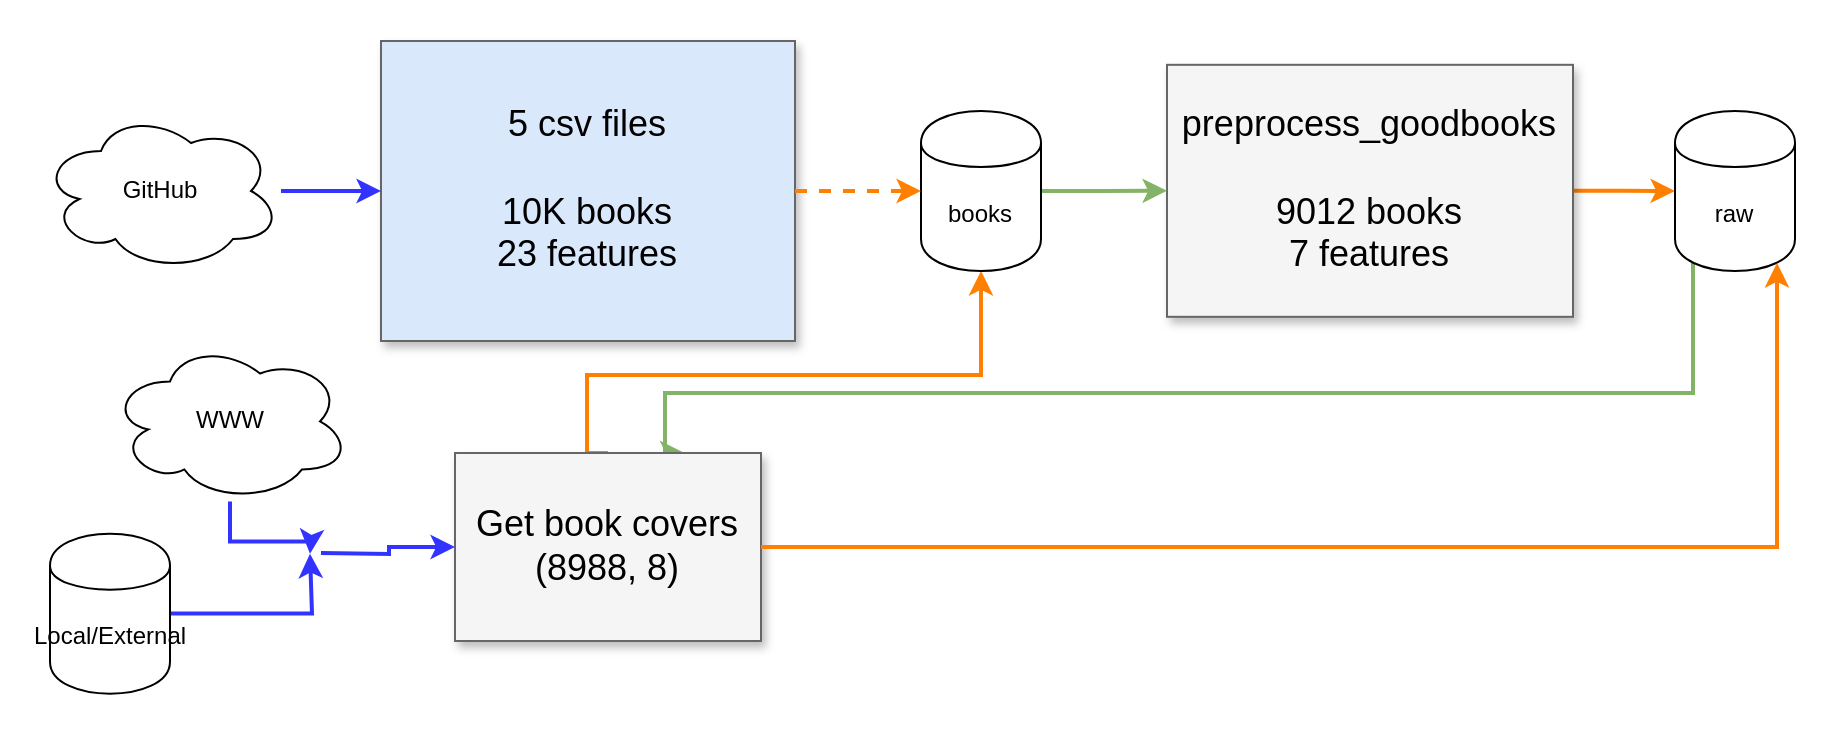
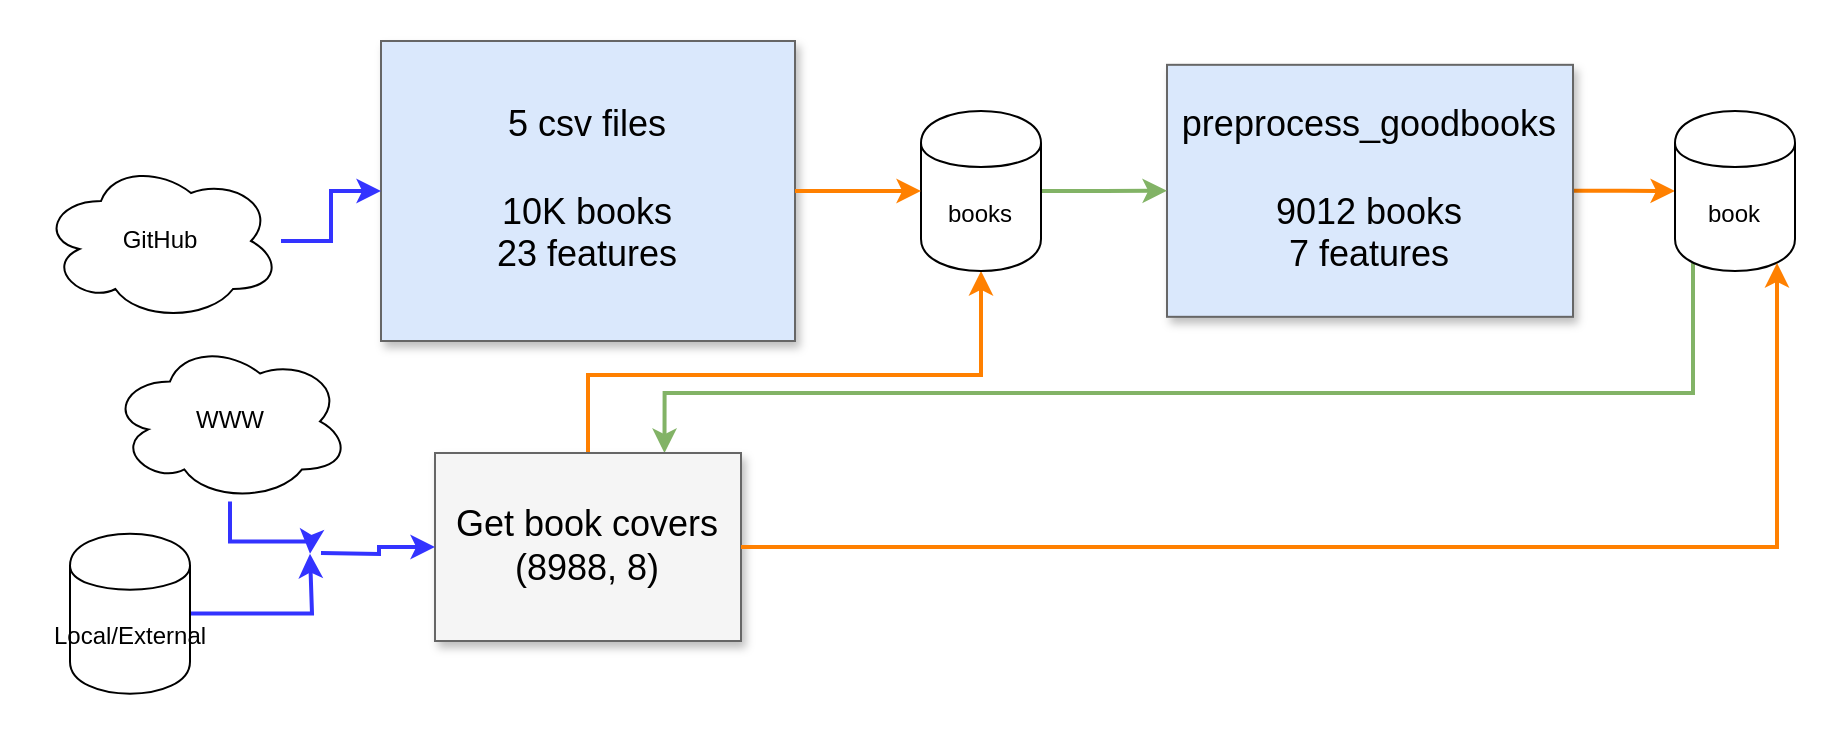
(161, 191) -> (161, 241)
(812, 191) -> (812, 191)
(1370, 191) -> (1370, 191)
(1735, 215) -> (1735, 215)
(608, 547) -> (588, 547)
(110, 614) -> (130, 614)
